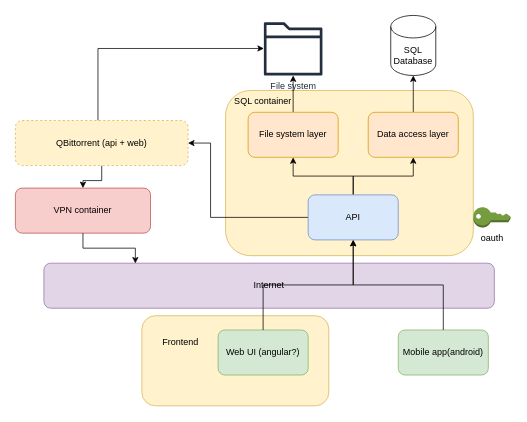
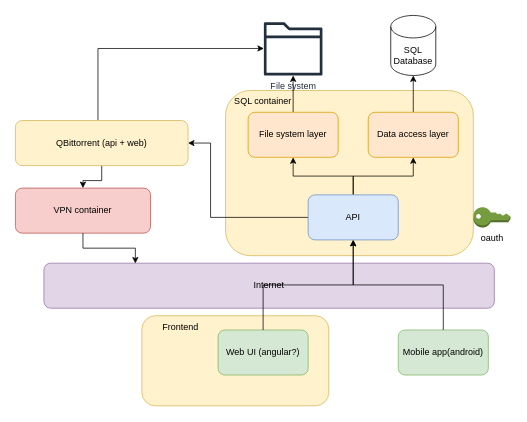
(102, 143) -> (102, 143)
(180, 342) -> (180, 327)
